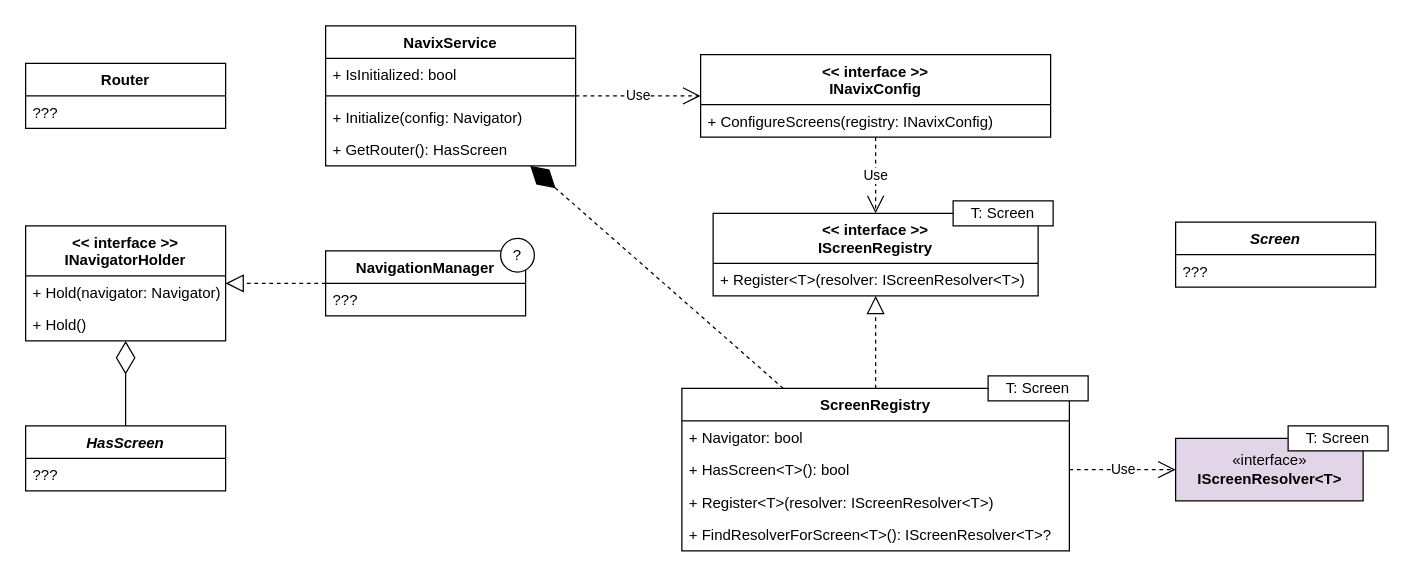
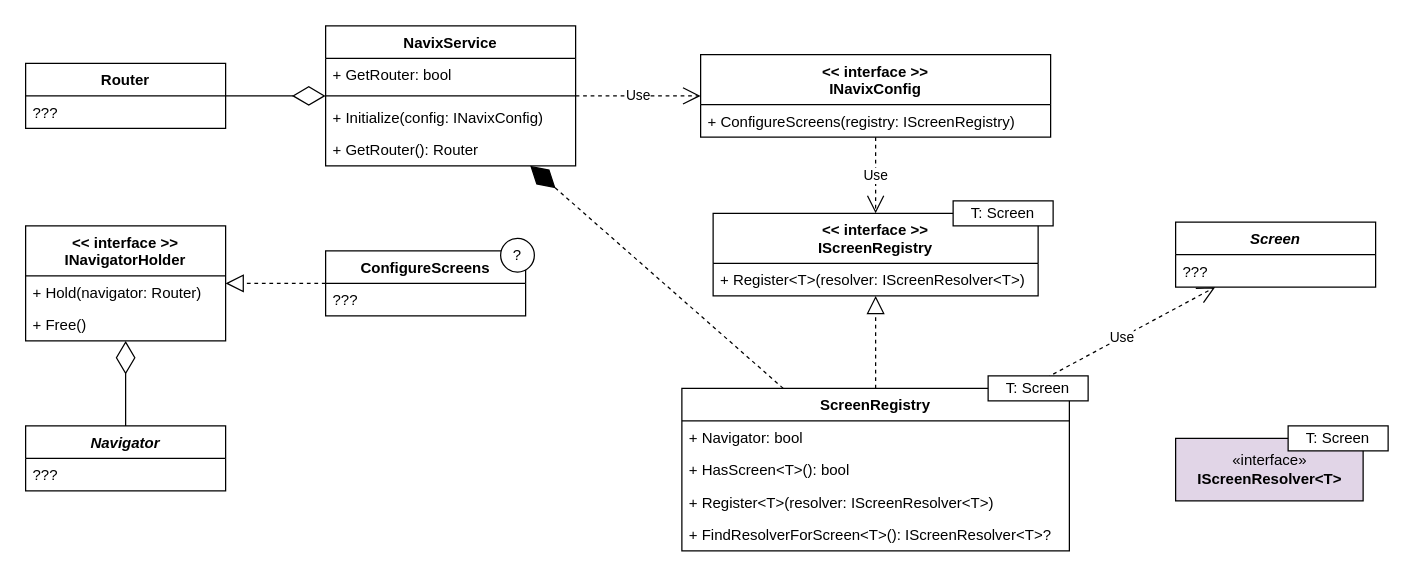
(405, 75) -> (396, 75)
none -> (260, 96)
(445, 118) -> (456, 118)
(870, 121) -> (885, 121)
(427, 150) -> (415, 150)
(425, 268) -> (425, 268)
(138, 293) -> (128, 293)
(62, 325) -> (64, 325)
(125, 443) -> (125, 443)
(1122, 469) -> (1131, 332)
